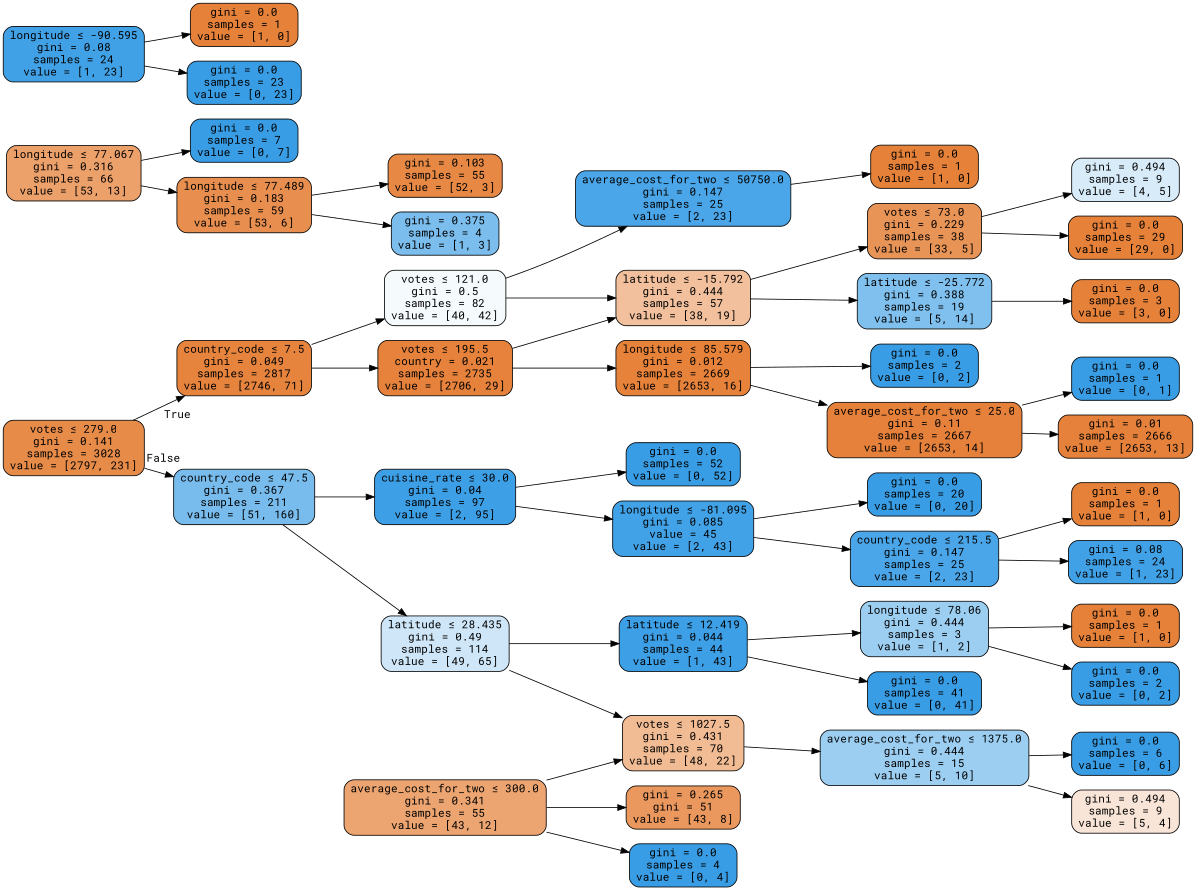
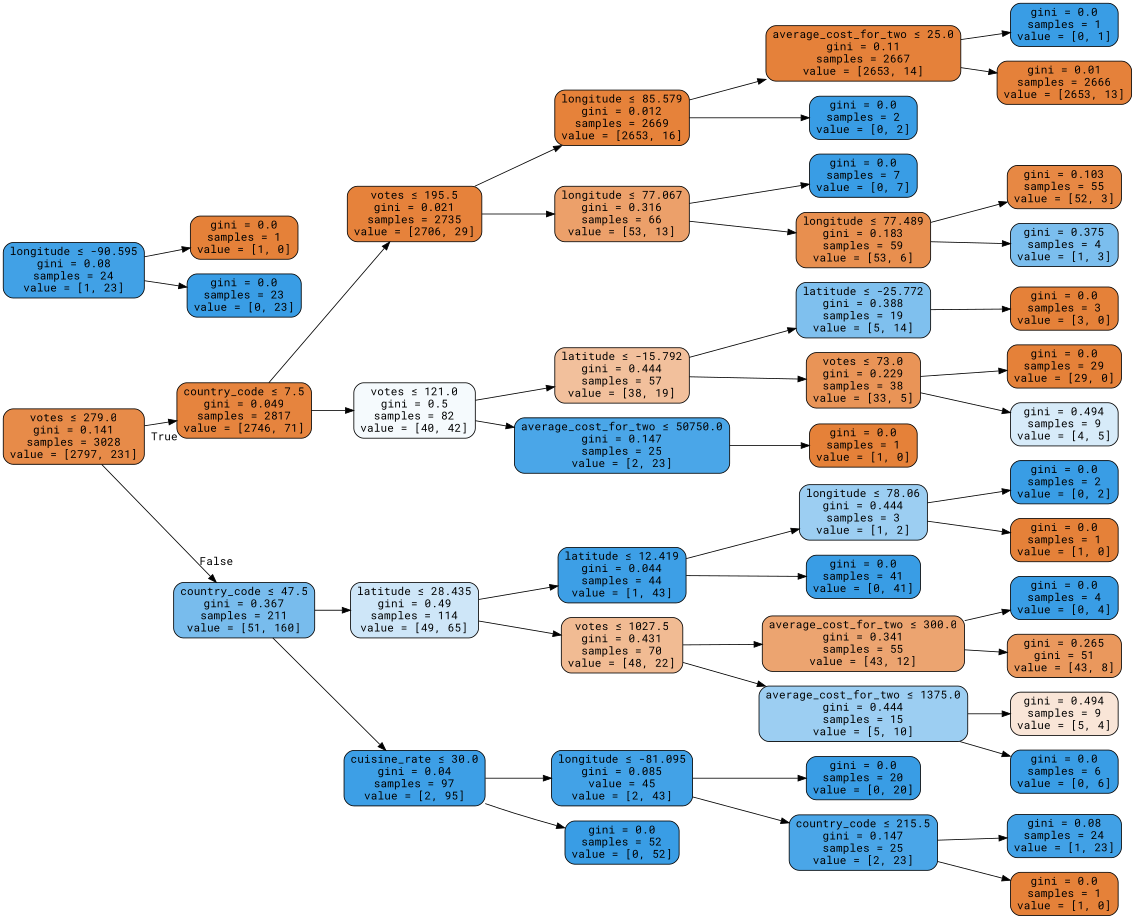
(560, 334) -> (514, 214)
(445, 362) -> (415, 207)
(580, 771) -> (719, 645)
